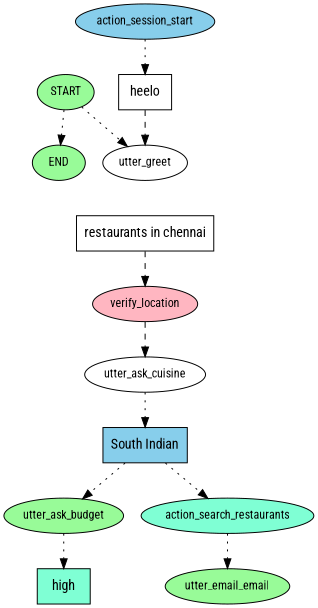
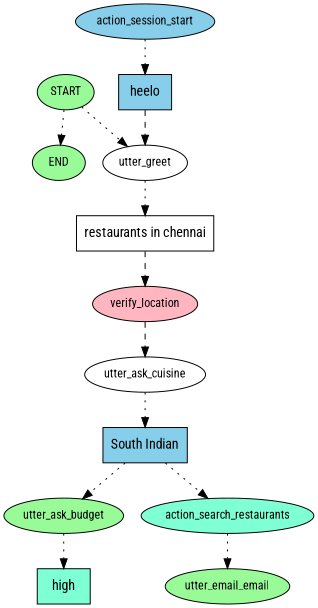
(145, 92) -> (145, 92)
none -> (145, 193)
